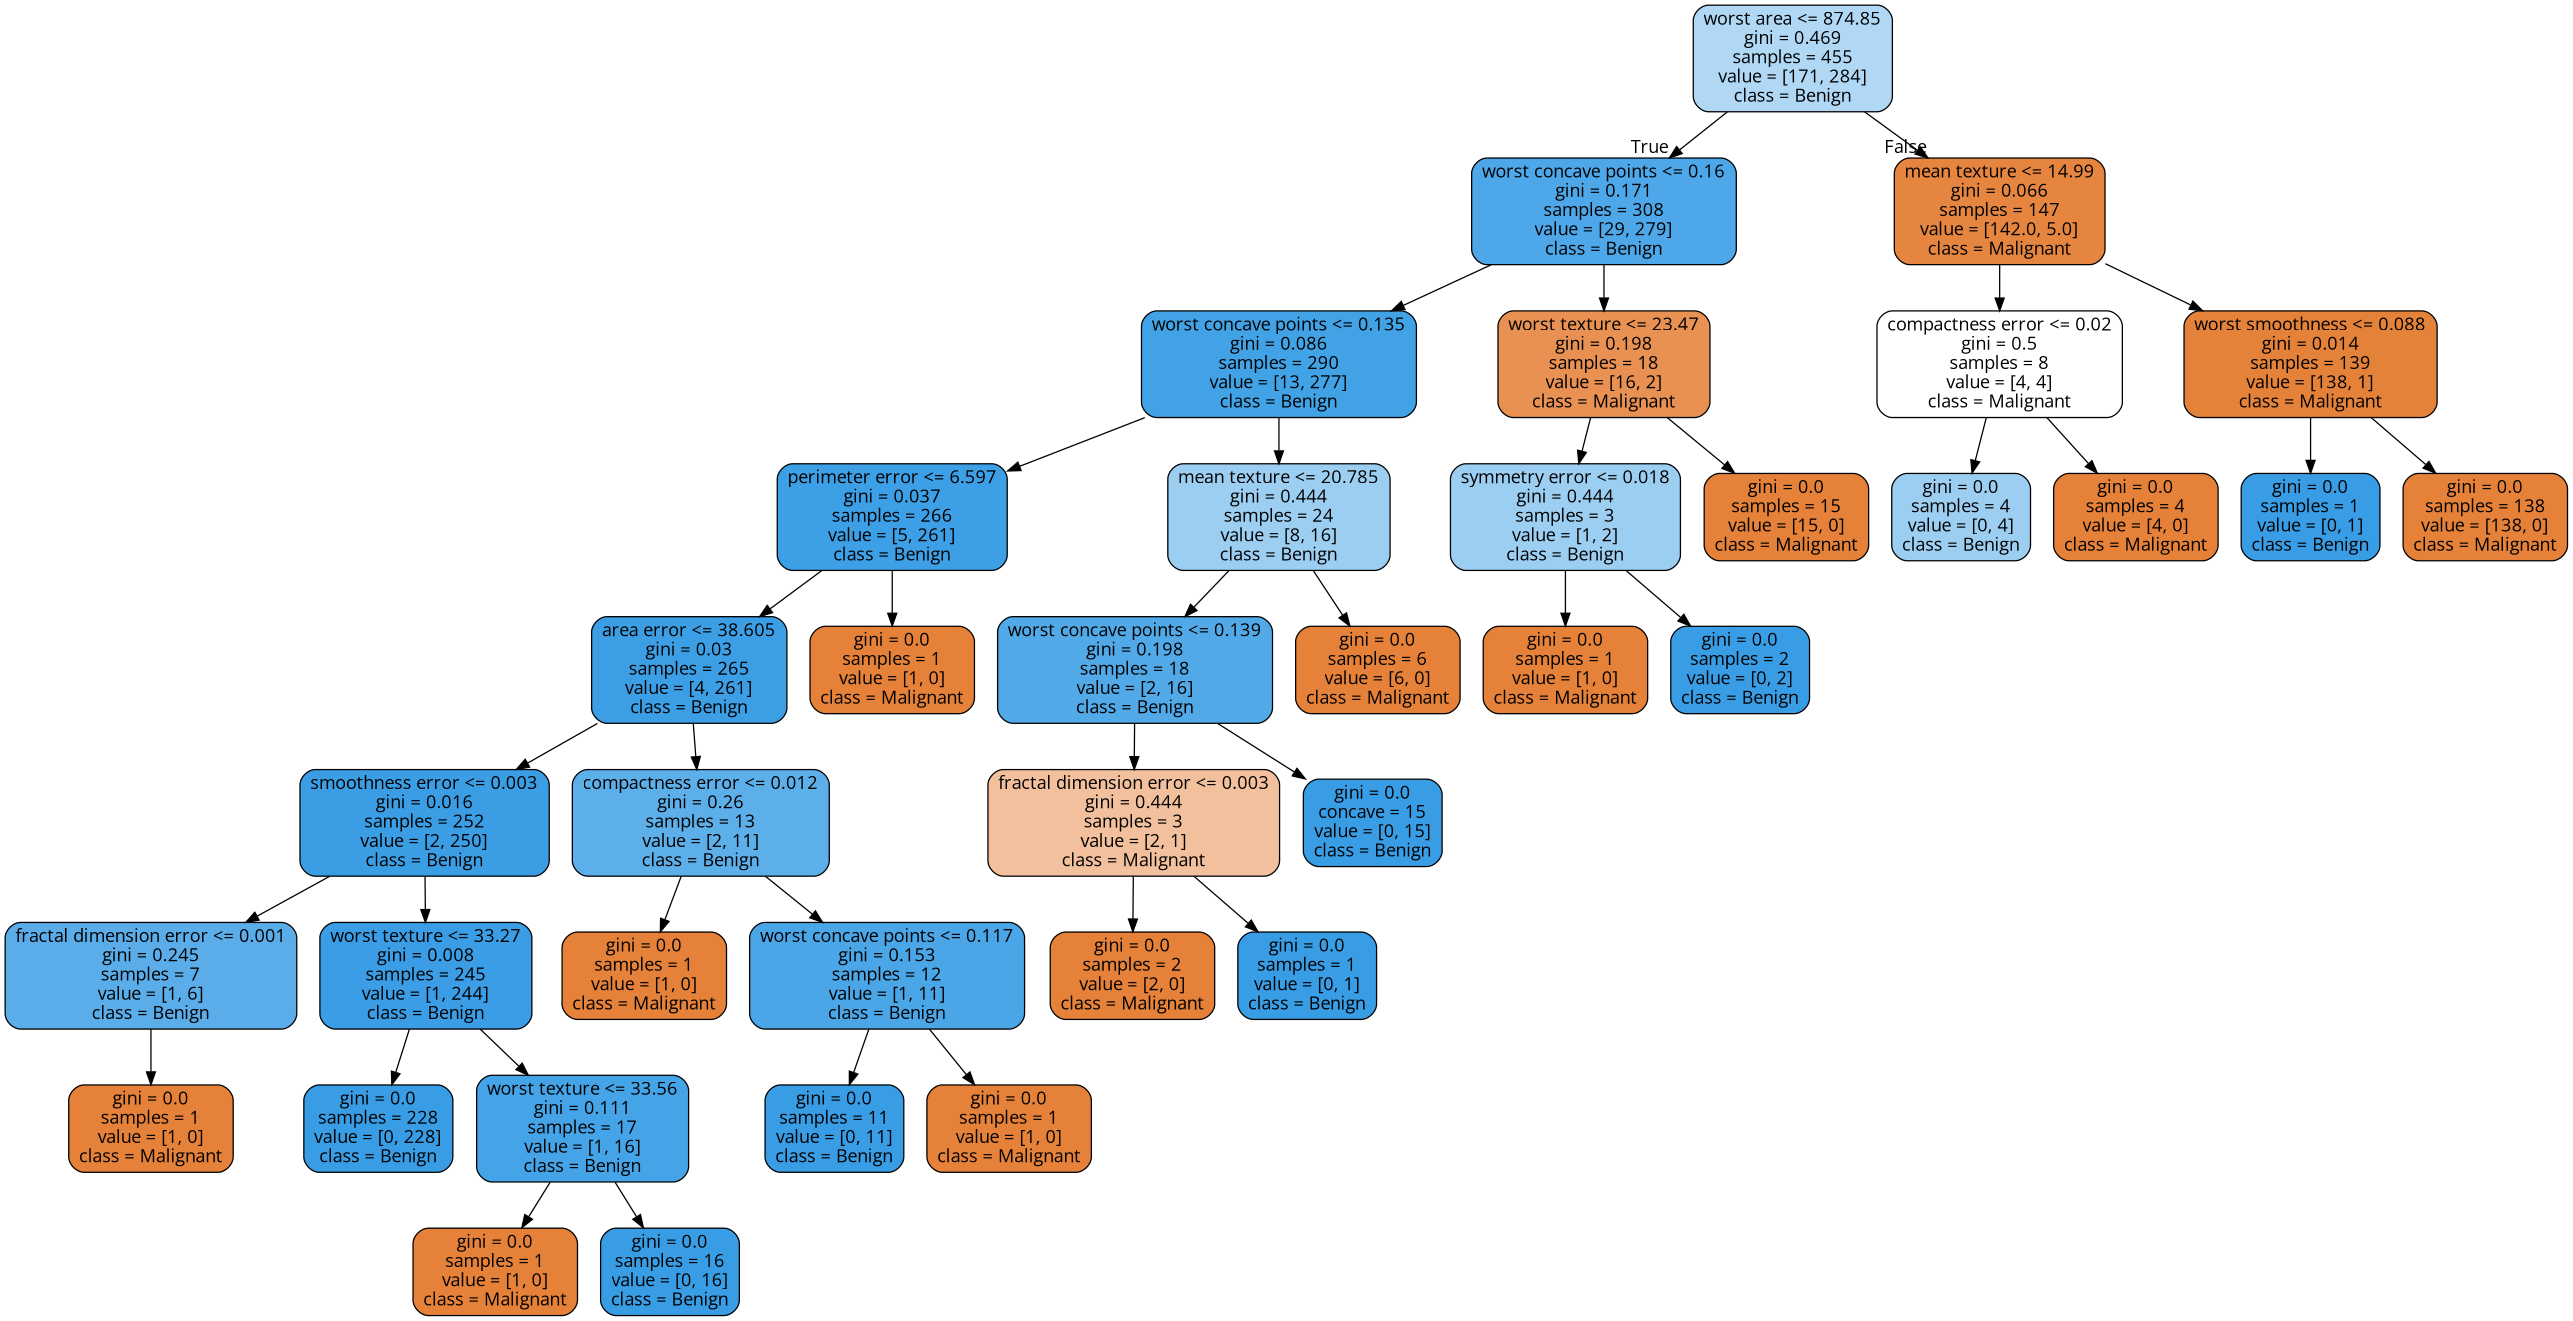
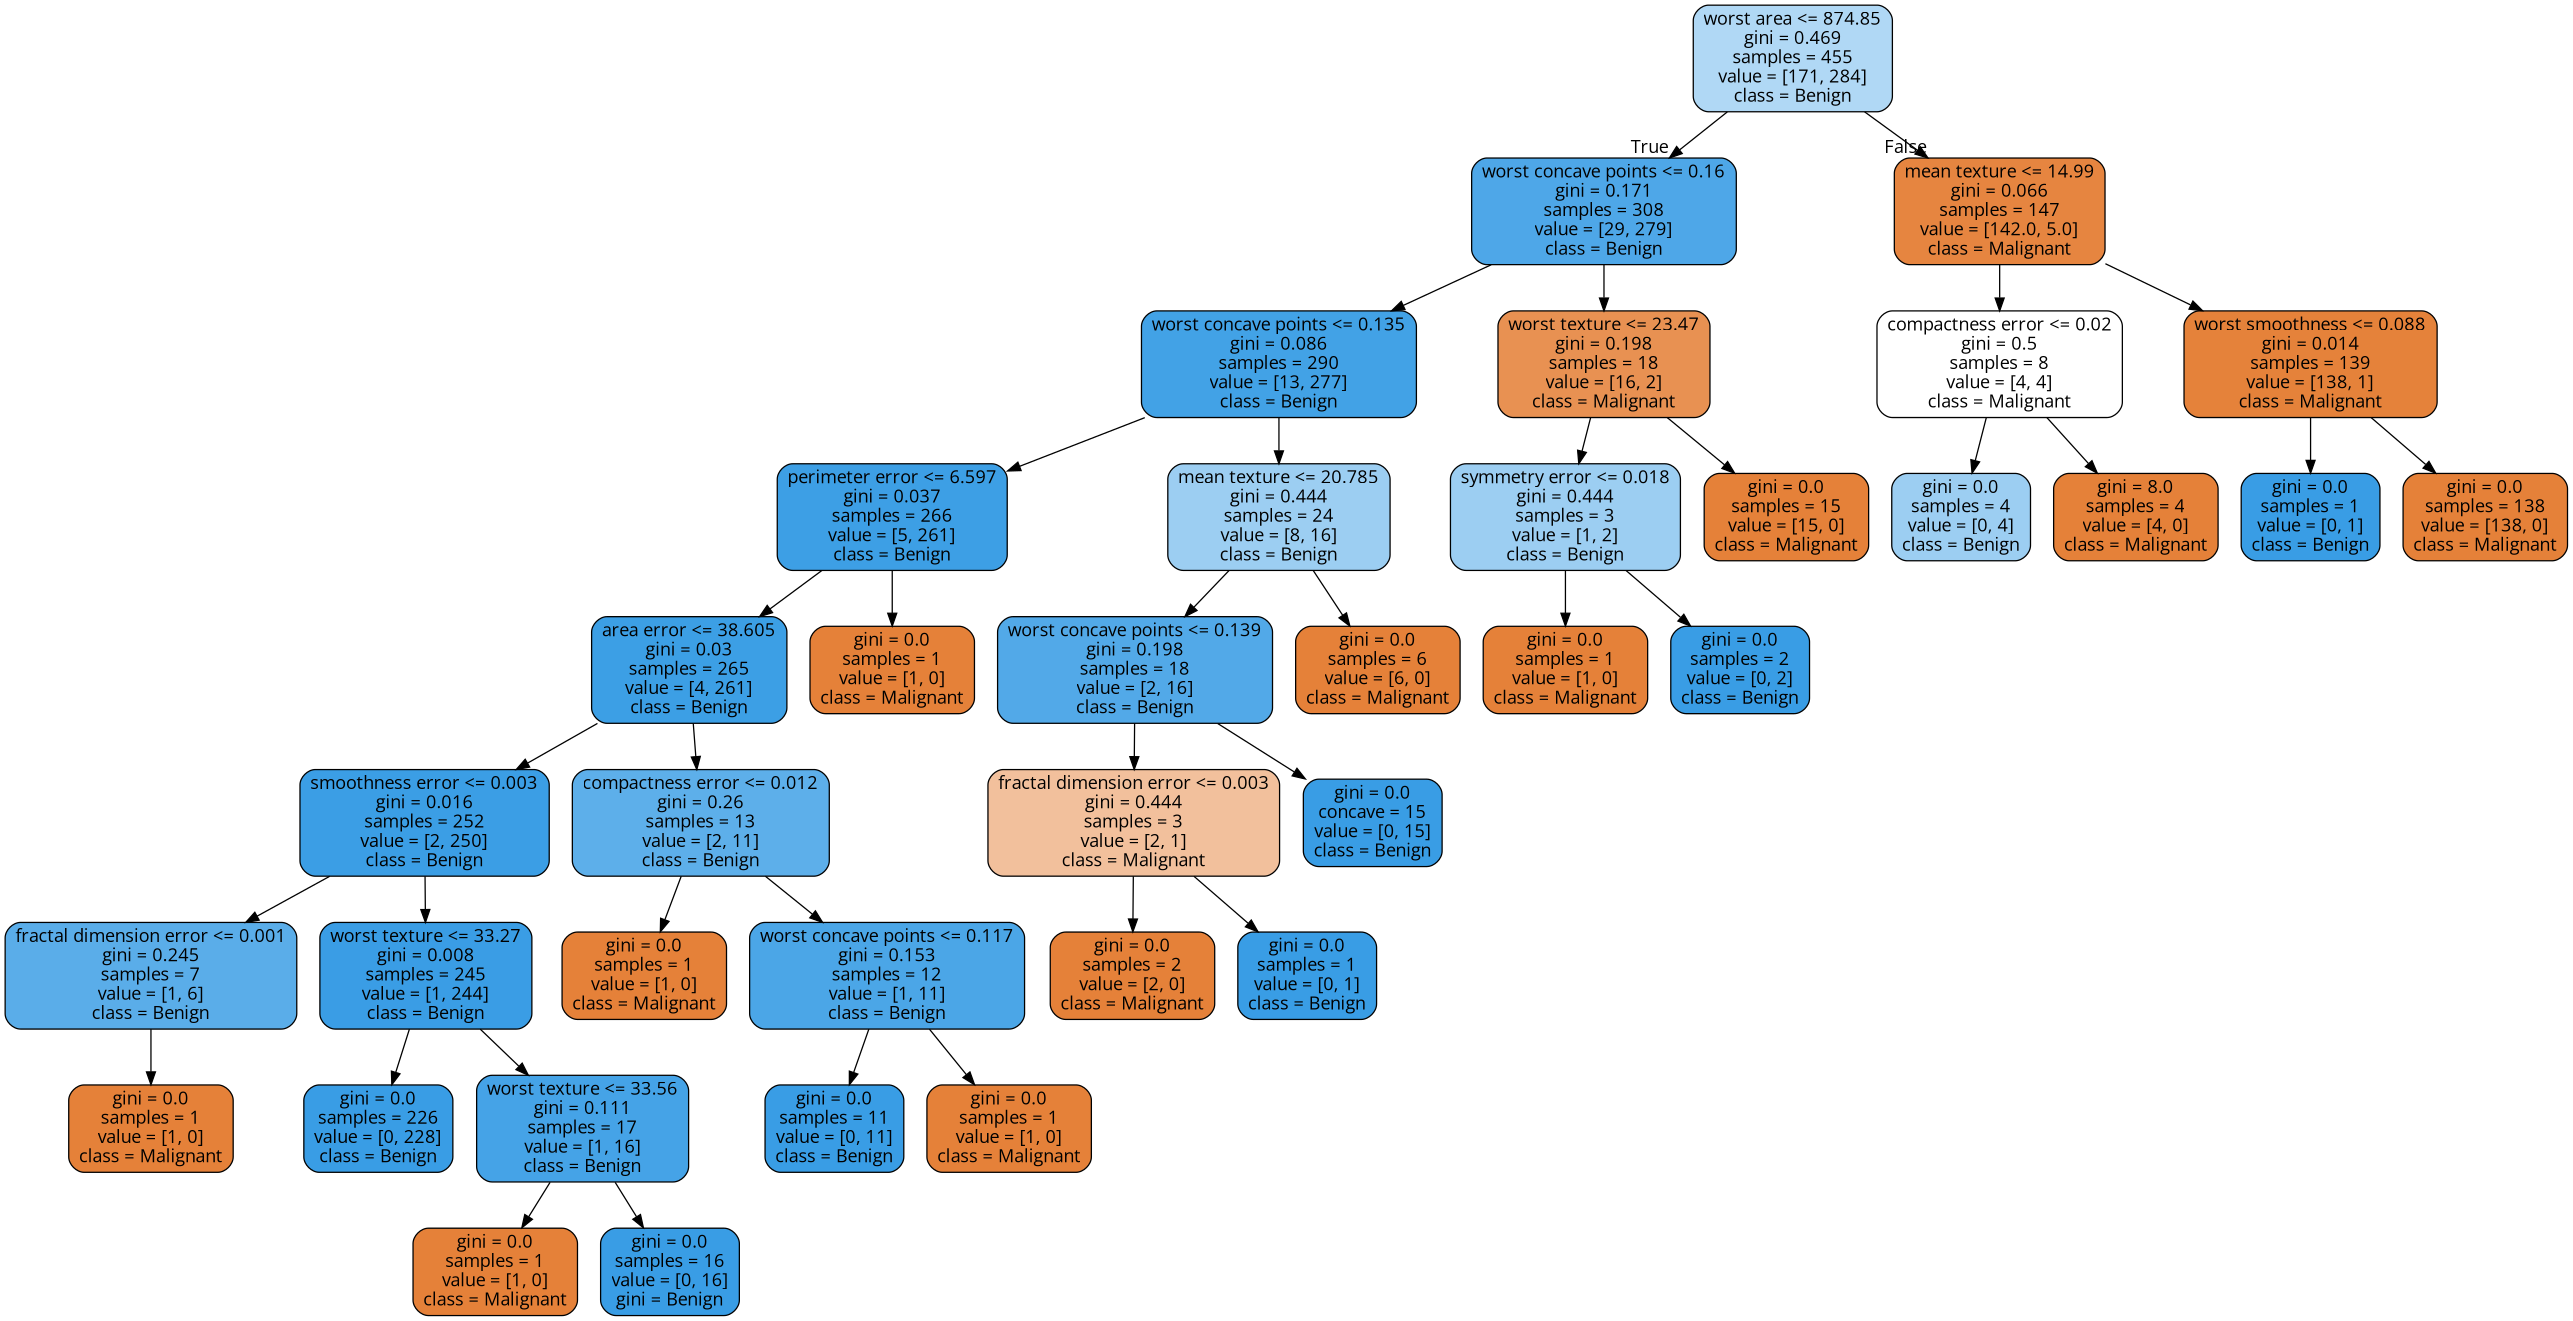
(2136, 517) -> (2136, 517)
(378, 1129) -> (378, 1129)
(670, 1272) -> (670, 1272)
